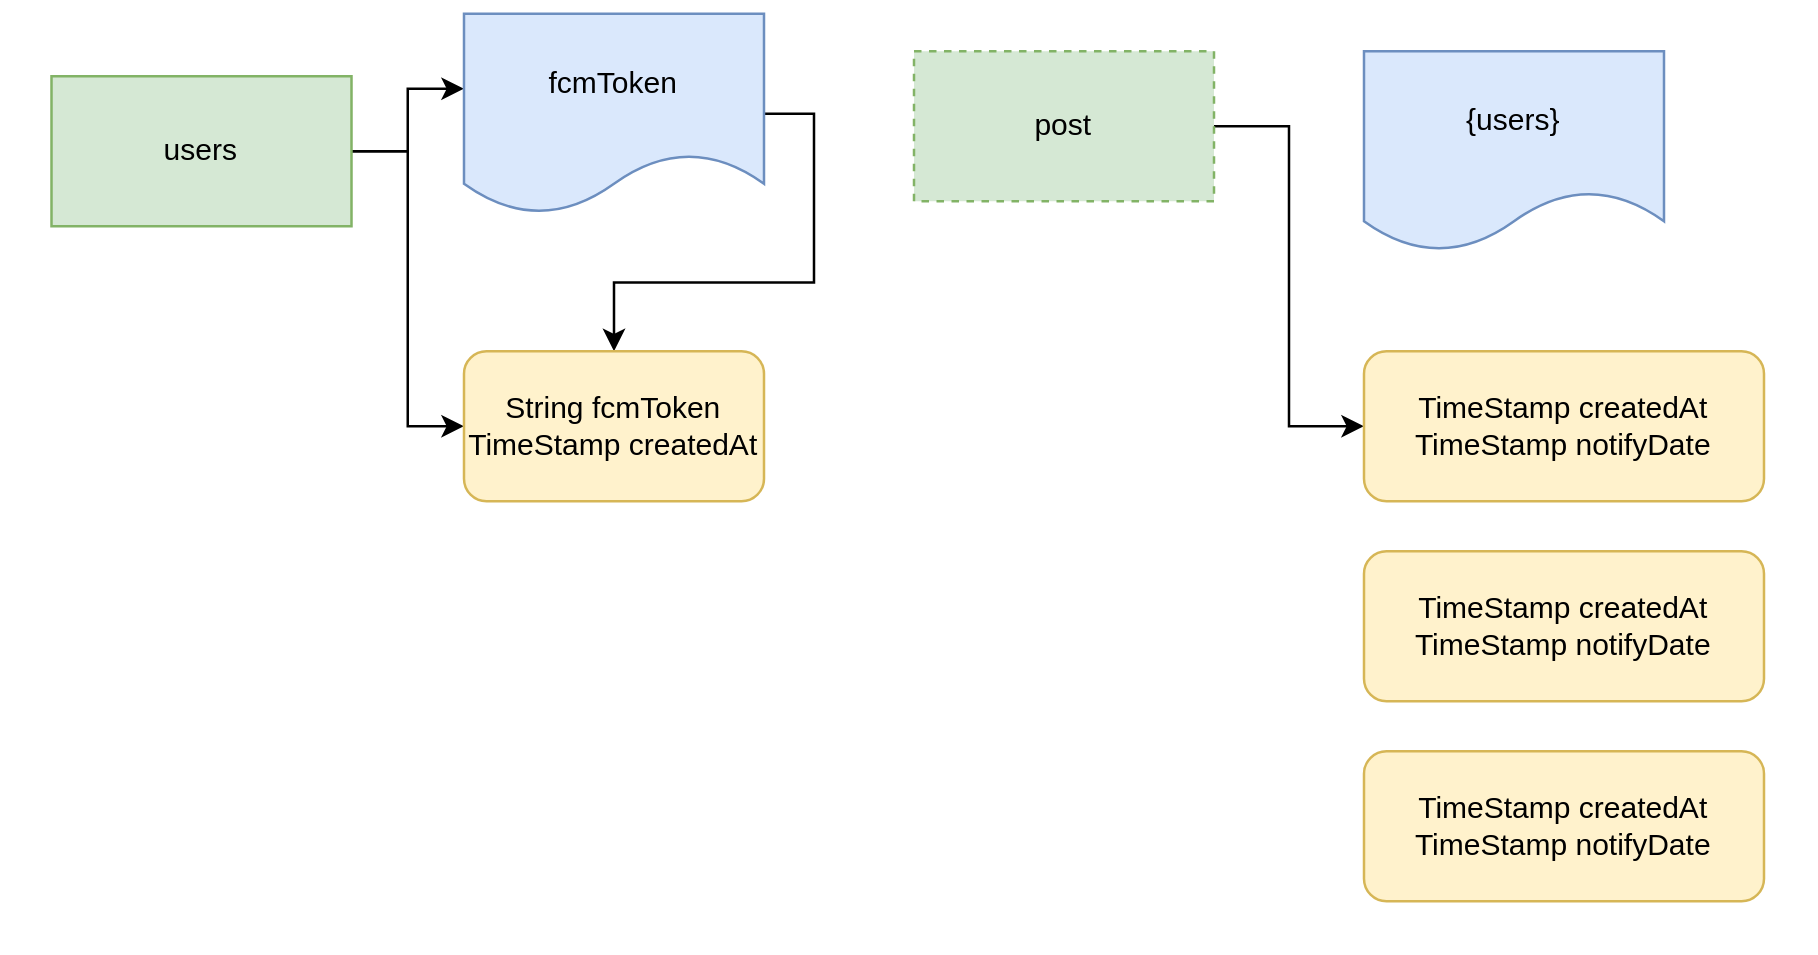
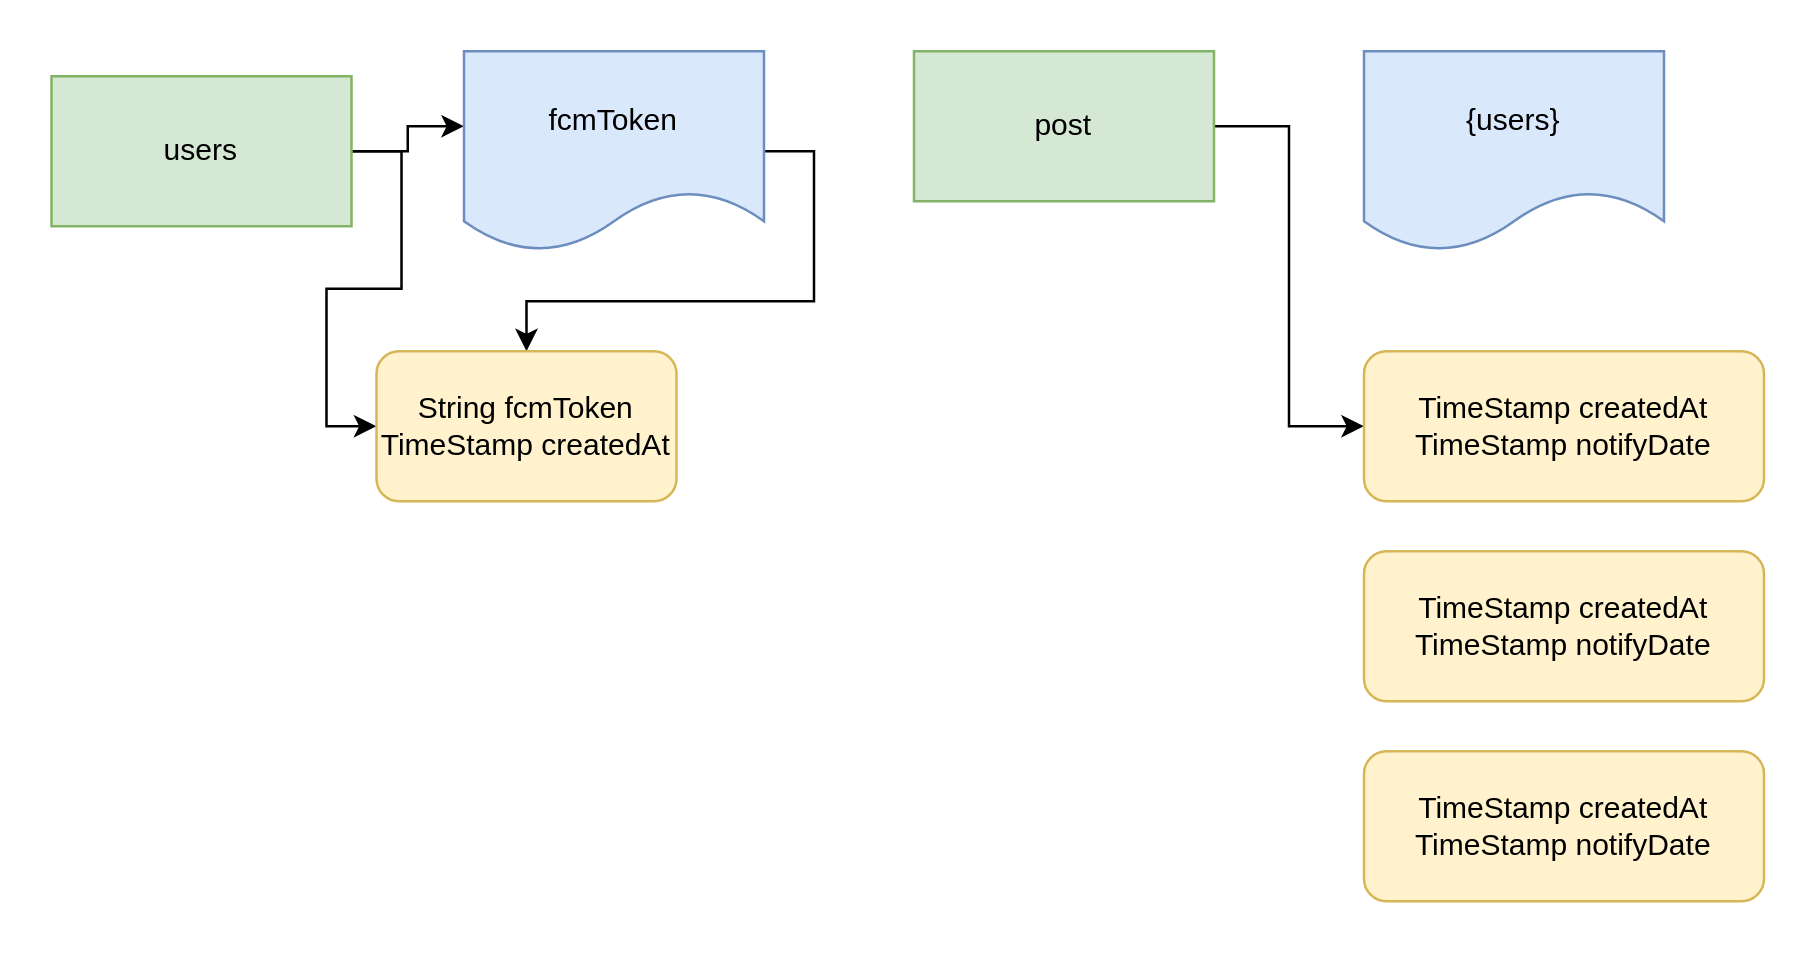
(614, 114) -> (614, 151)
(1064, 126) -> (1064, 126)
(614, 426) -> (526, 426)
